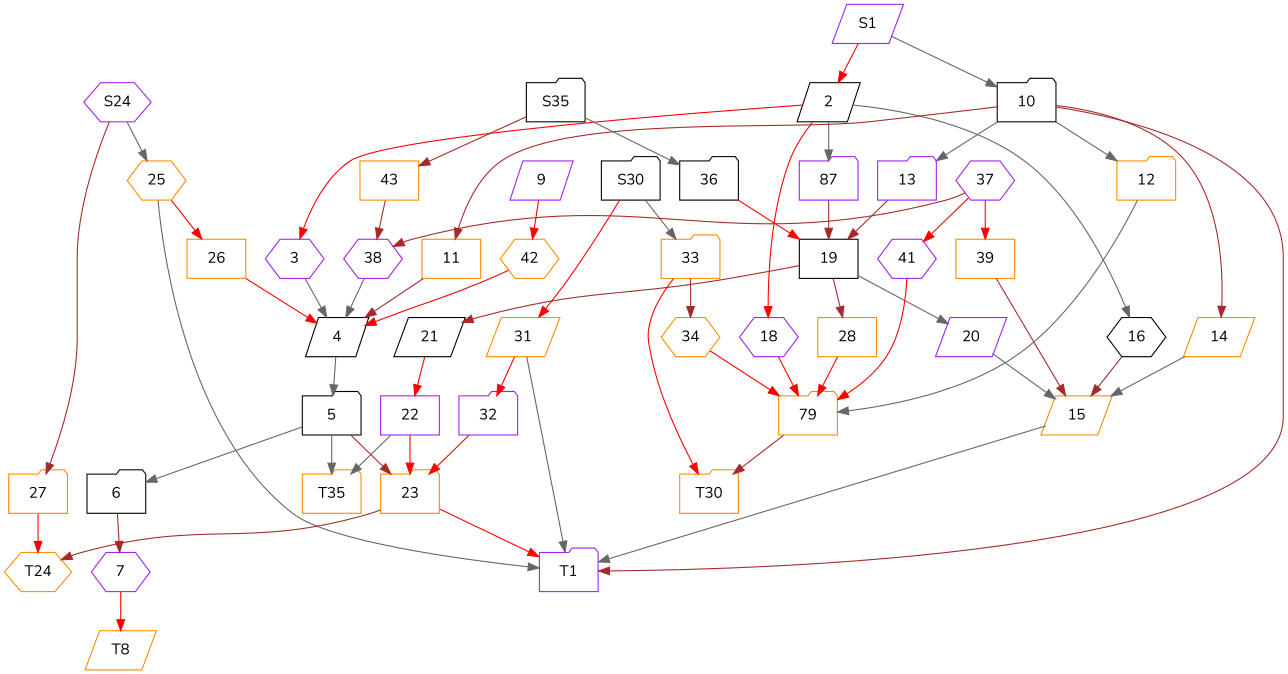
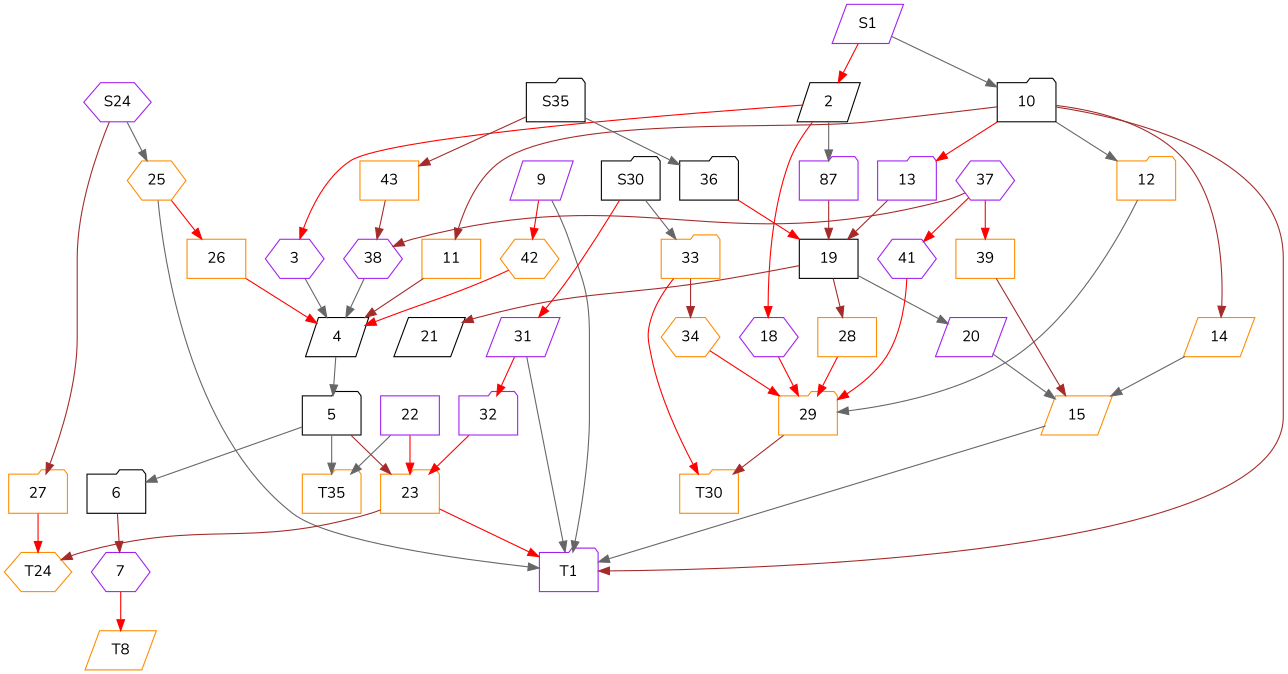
(970, 139) -> (972, 138)
(523, 337) -> (523, 337)
(1136, 337) -> none
none -> (589, 368)
(421, 371) -> none
(808, 415) -> (808, 415)
